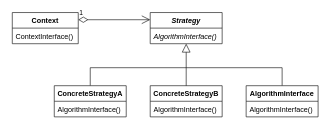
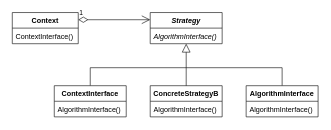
(90, 94) -> (90, 94)
